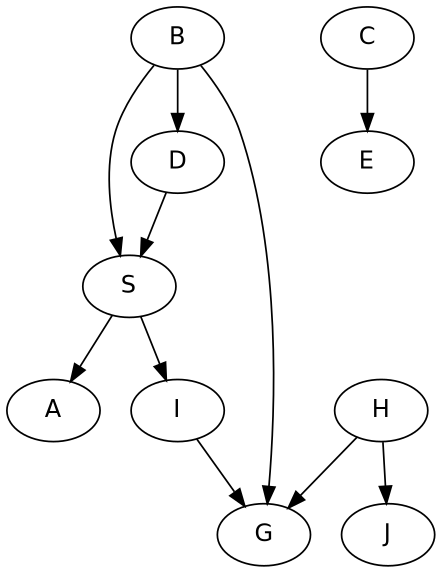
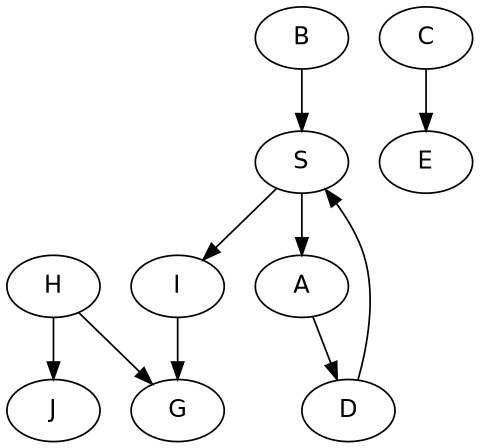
(178, 92) -> (322, 340)
(268, 269) -> none
